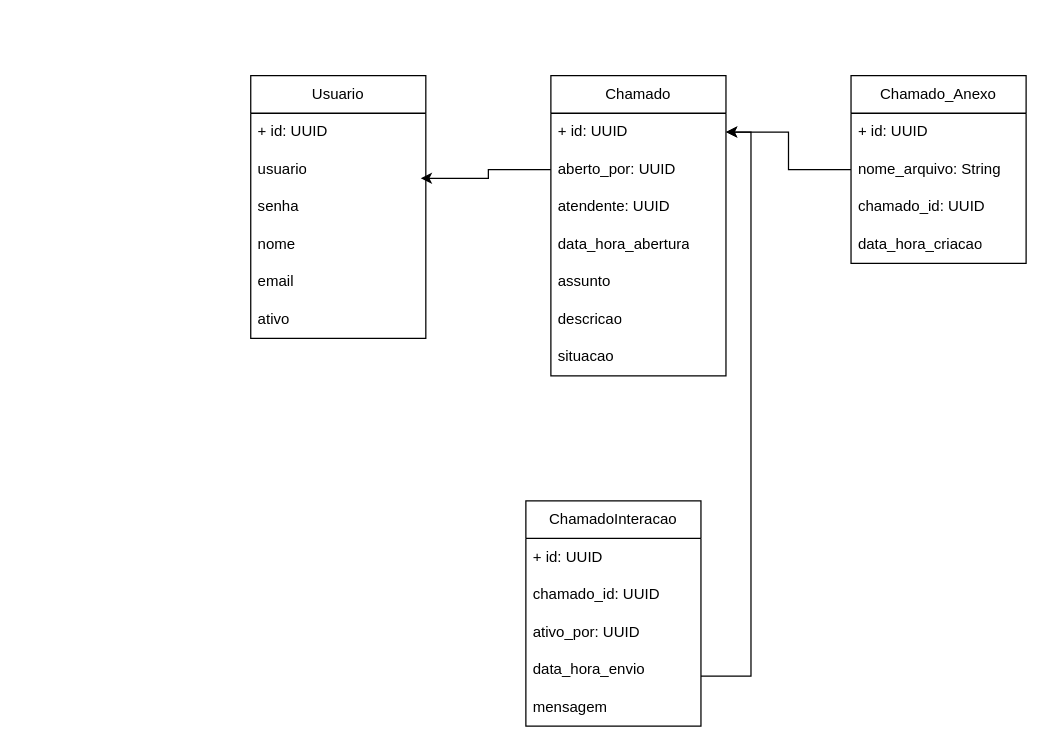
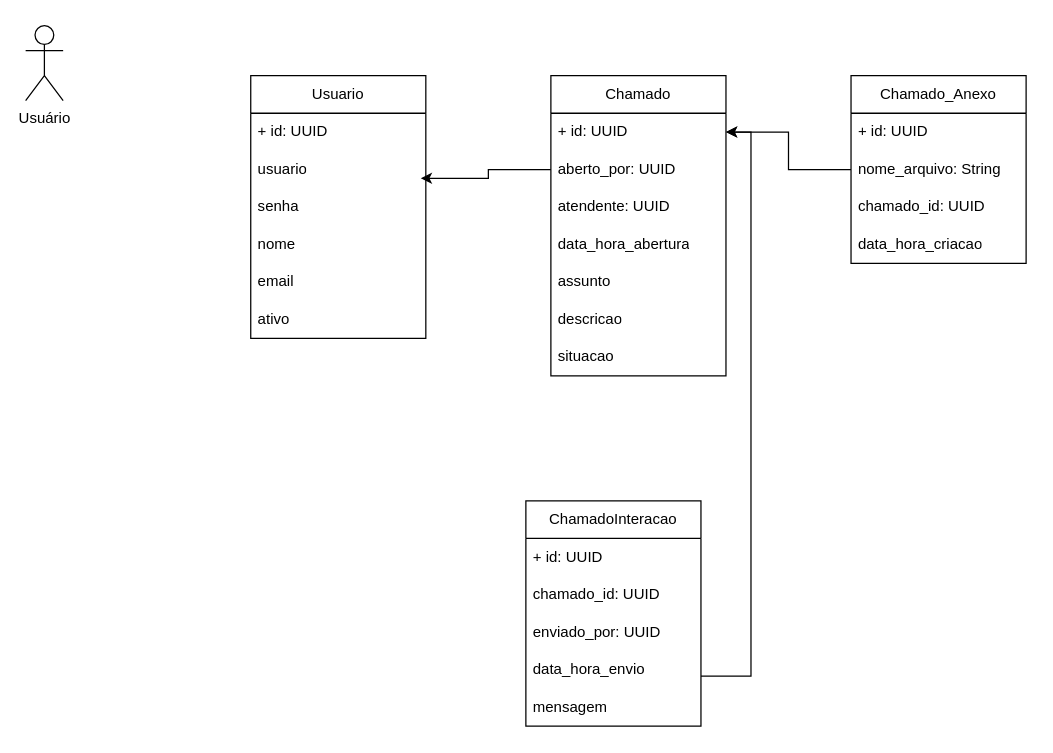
none -> (44, 63)
(590, 632) -> (599, 632)
